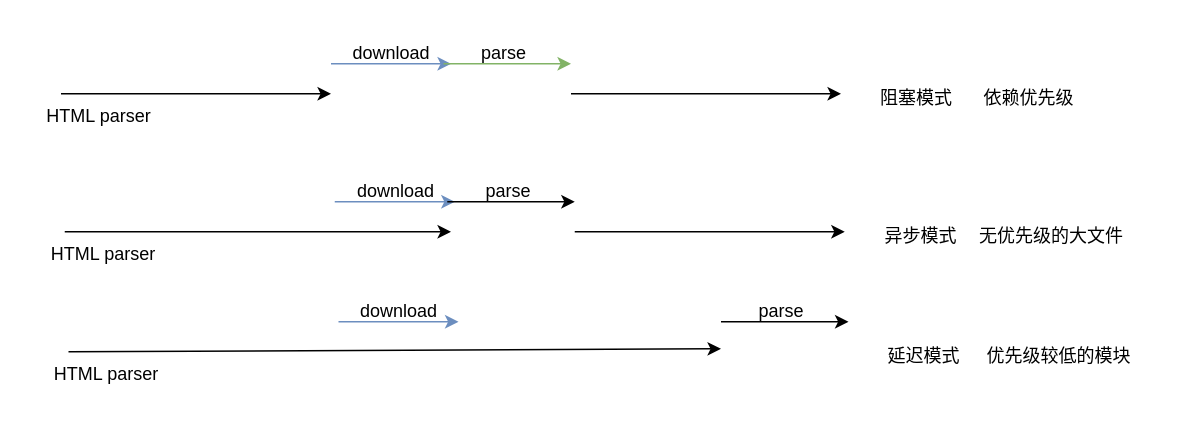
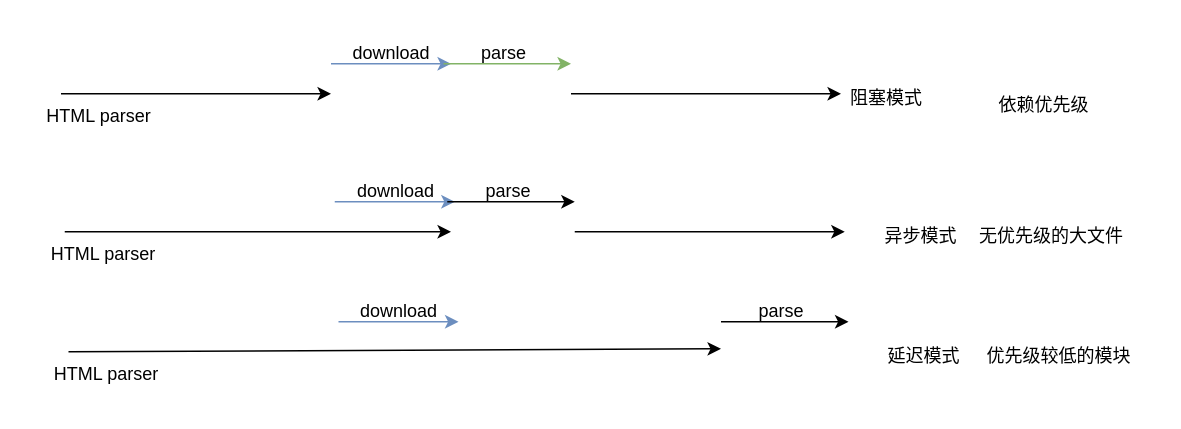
(916, 98) -> (886, 98)
(1028, 98) -> (1043, 106)
